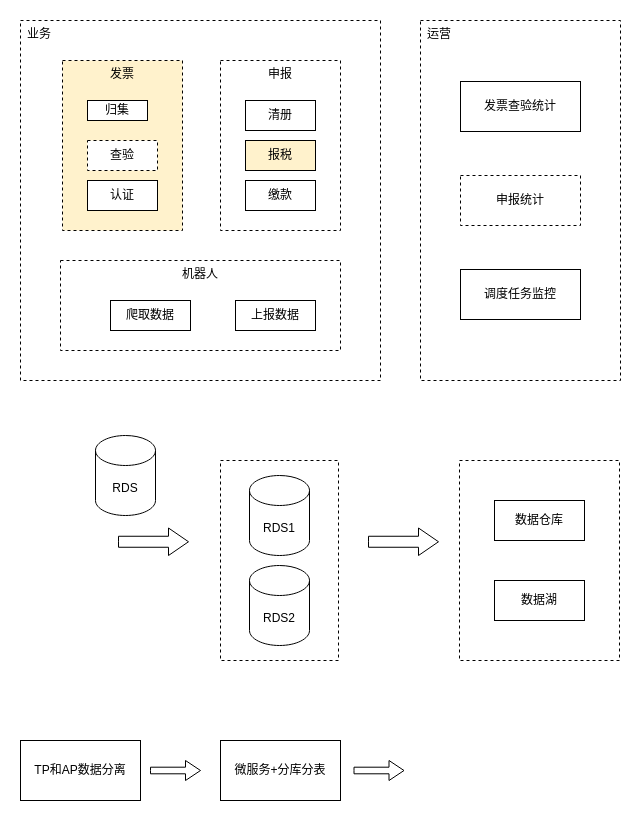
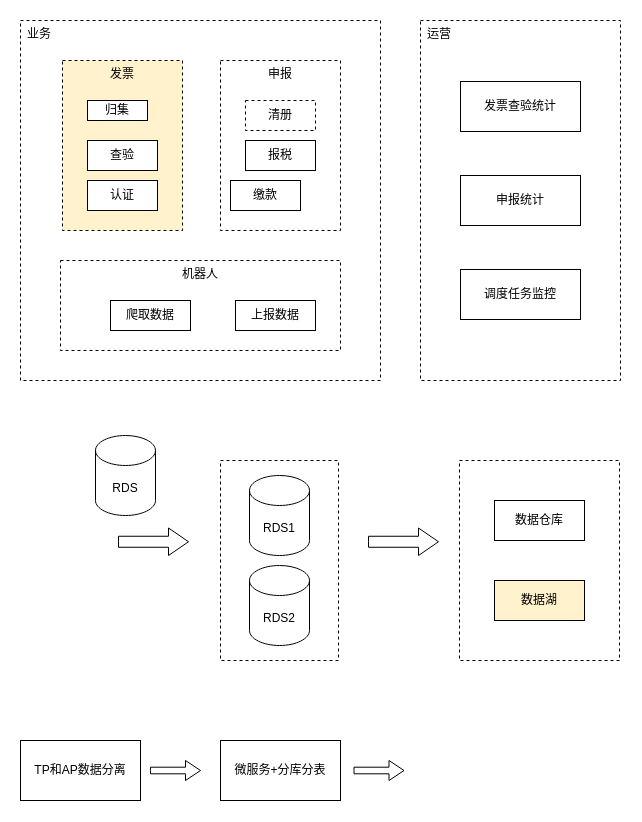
(281, 116) -> (281, 116)
(123, 156) -> (123, 156)
(281, 156) -> (281, 156)
(281, 196) -> (266, 196)
(521, 201) -> (521, 201)
(540, 601) -> (540, 601)
